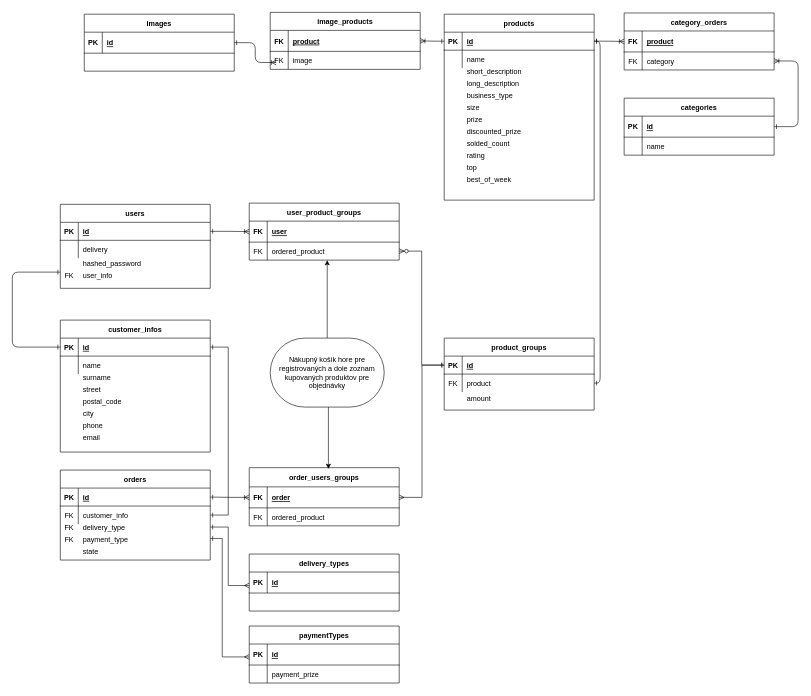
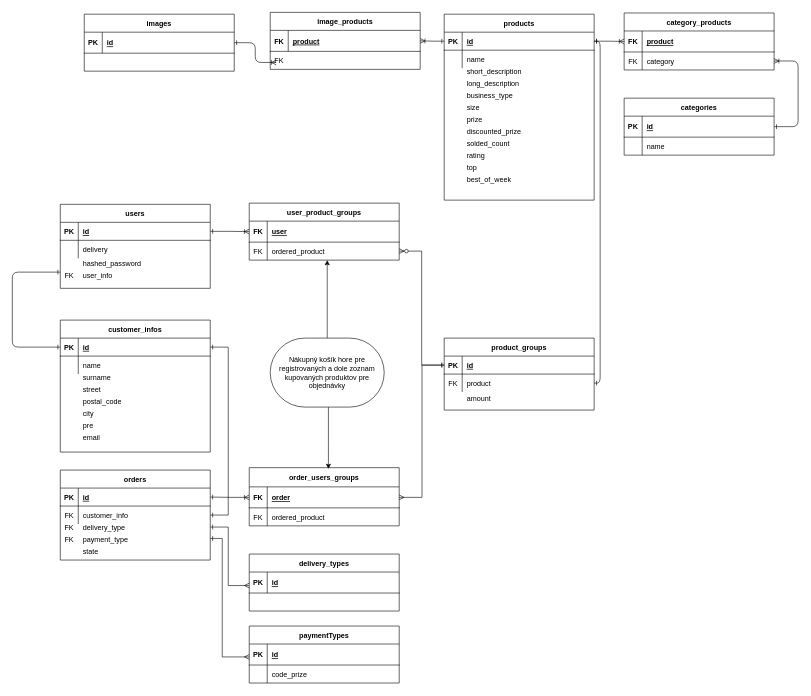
(699, 22) -> (699, 22)
(354, 60) -> none
(93, 425) -> (89, 425)
(297, 674) -> (291, 674)
